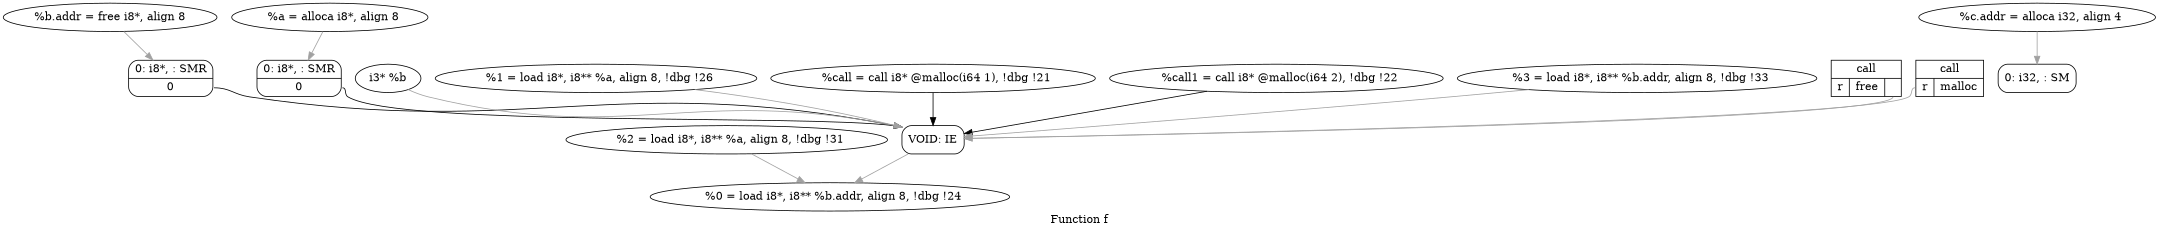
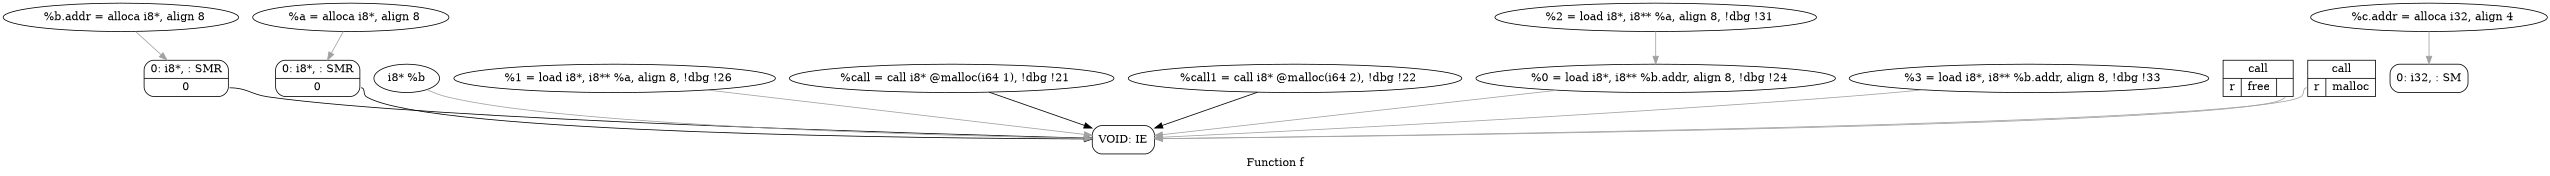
(110, 17) -> (121, 17)
(388, 78) -> (407, 78)
(885, 166) -> (1360, 112)
